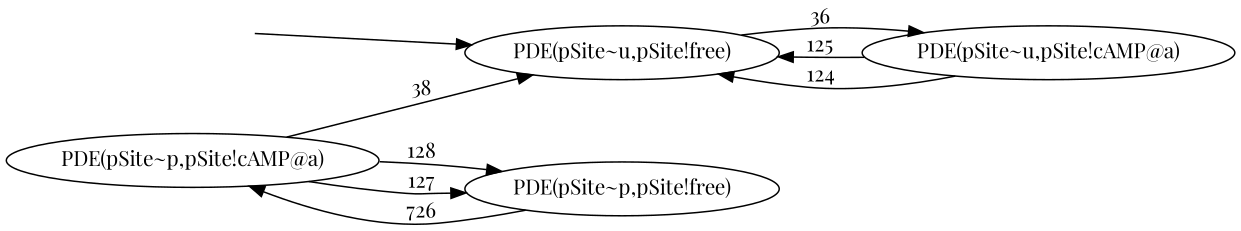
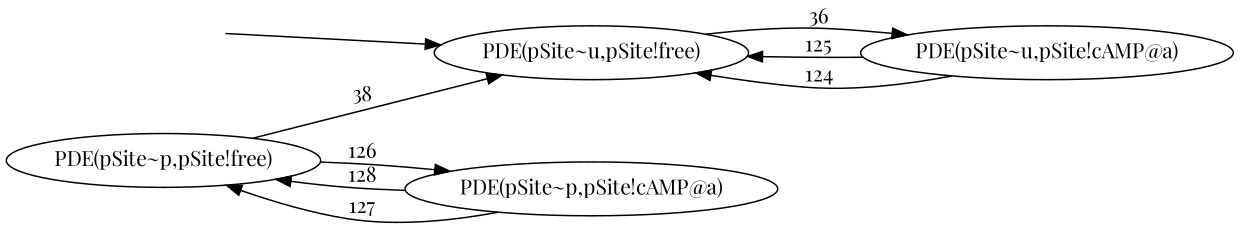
(402, 108) -> (370, 108)
(422, 212) -> (363, 152)
